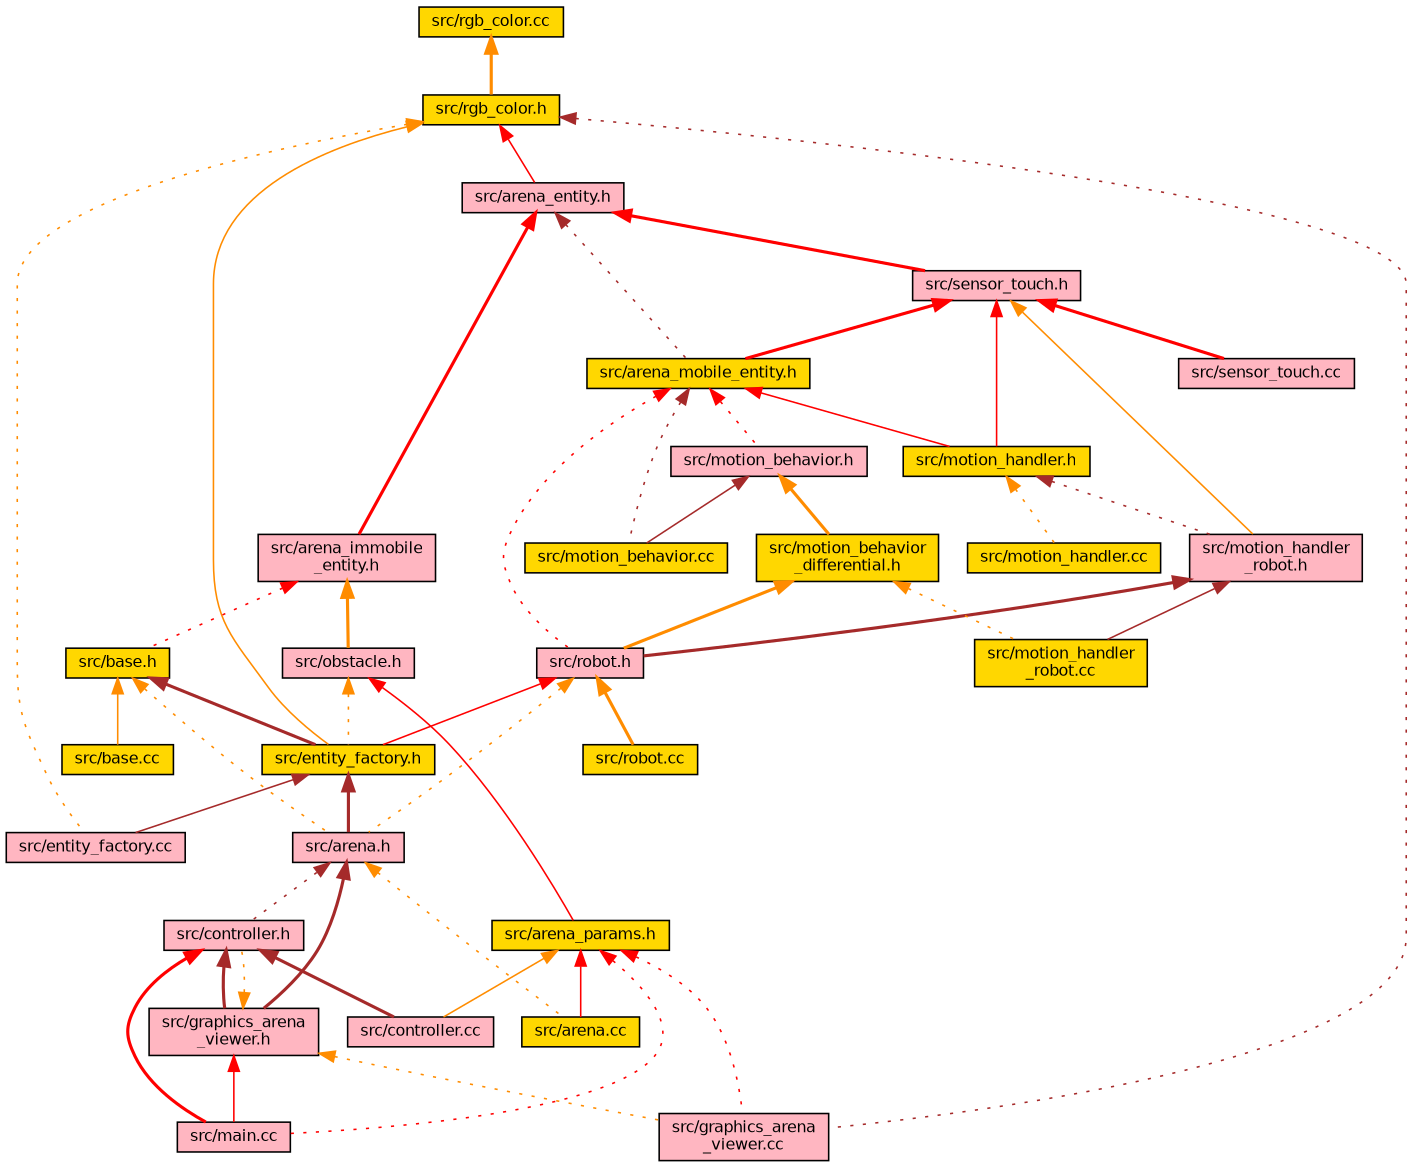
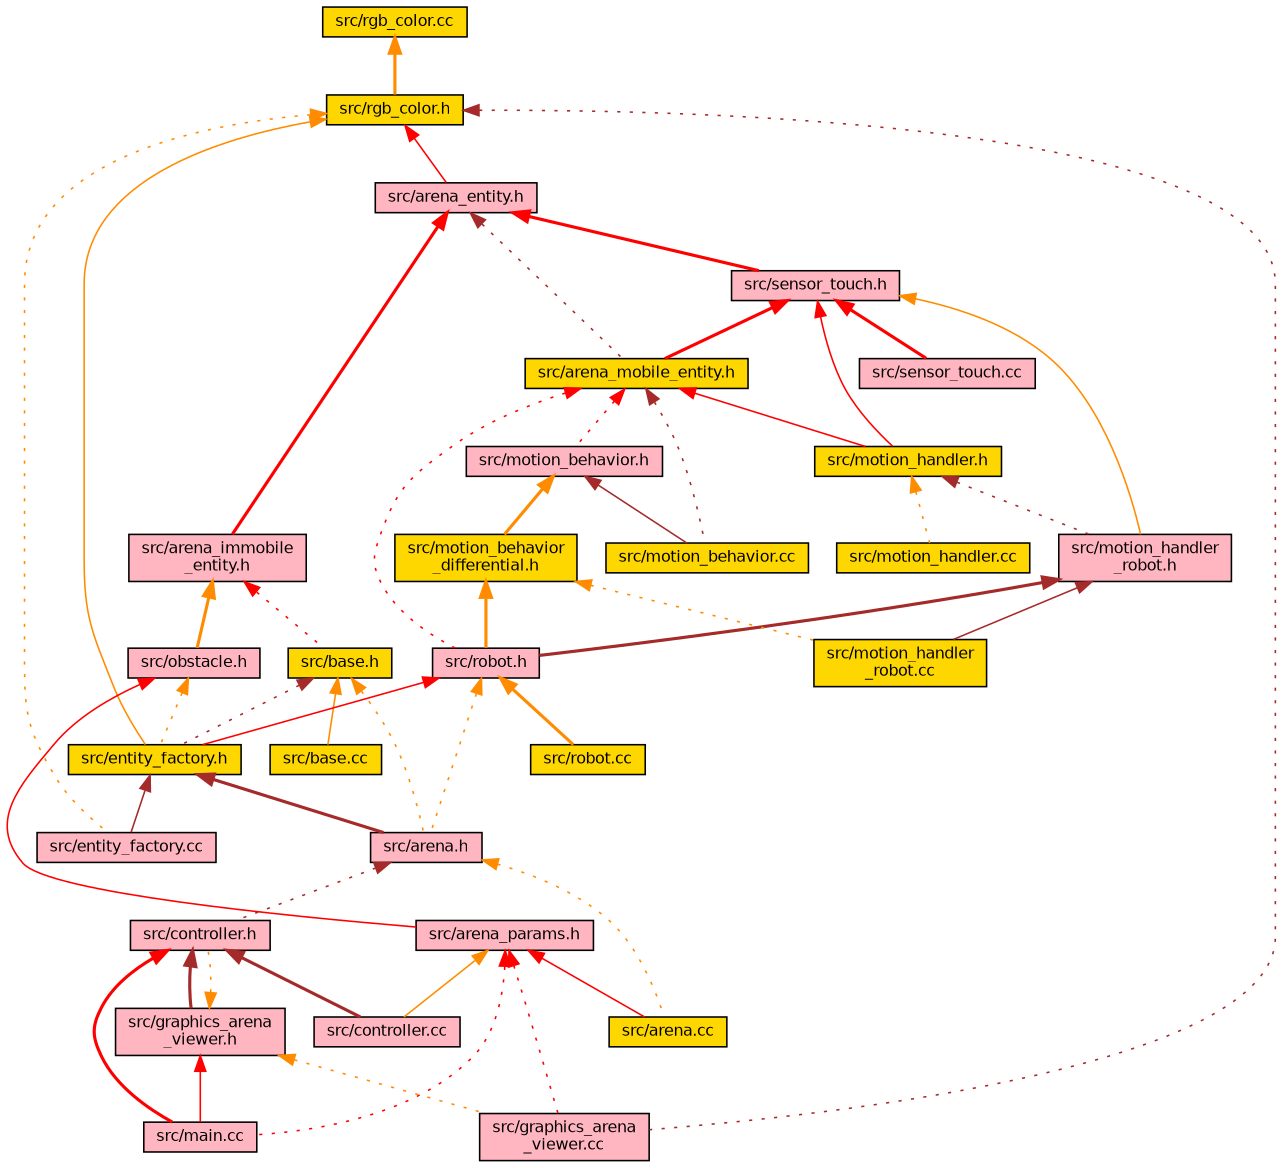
(241, 714) -> (240, 715)
(581, 935) -> (505, 935)
(317, 951) -> none
